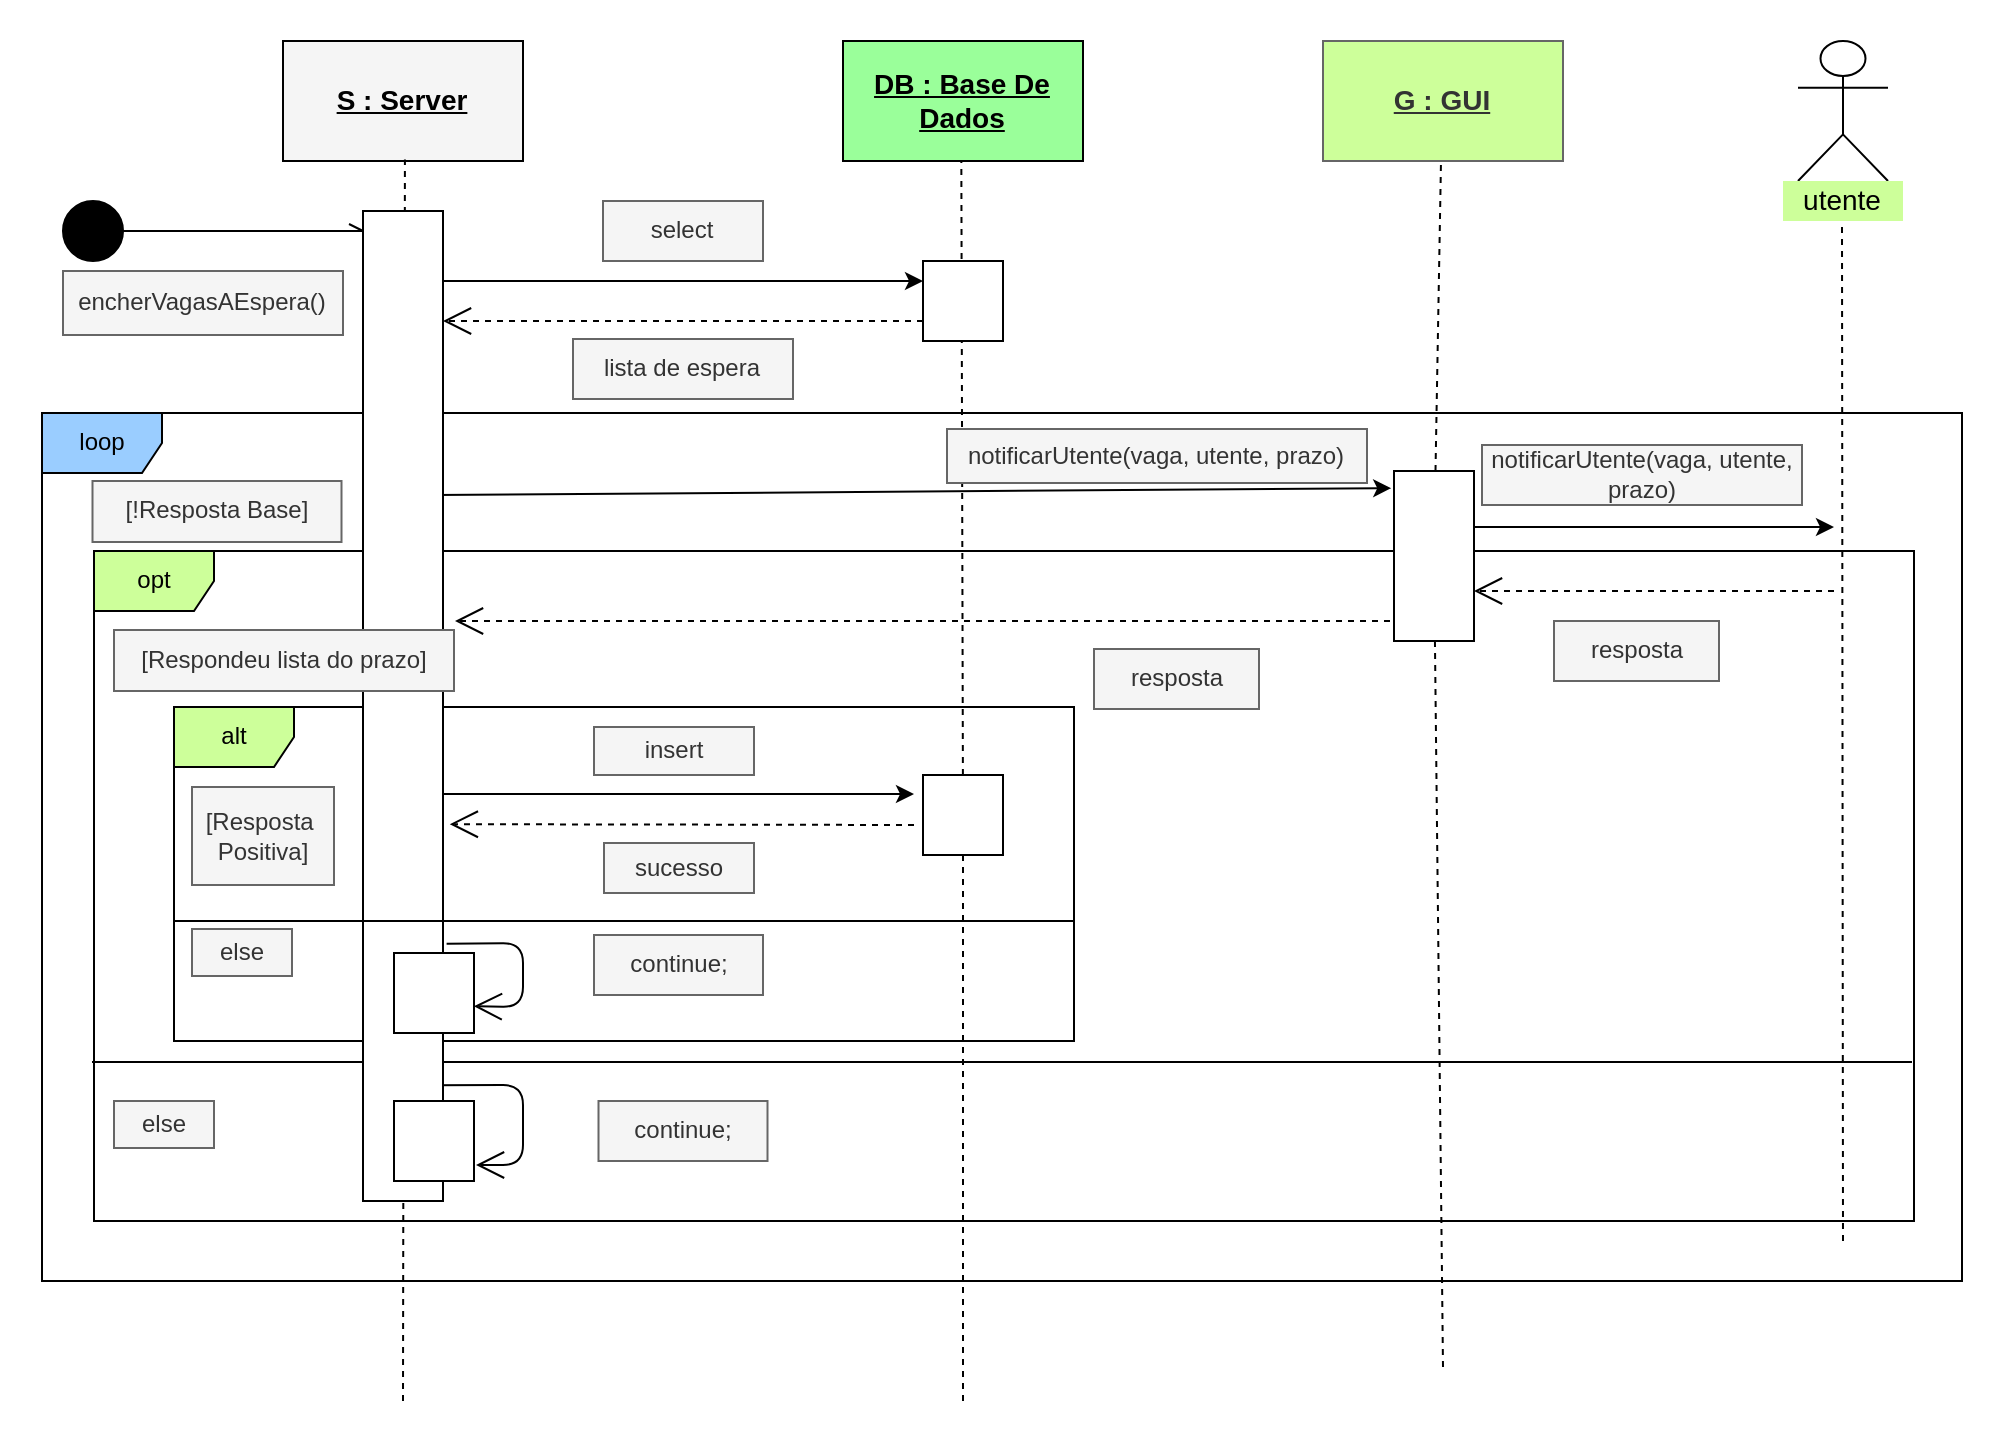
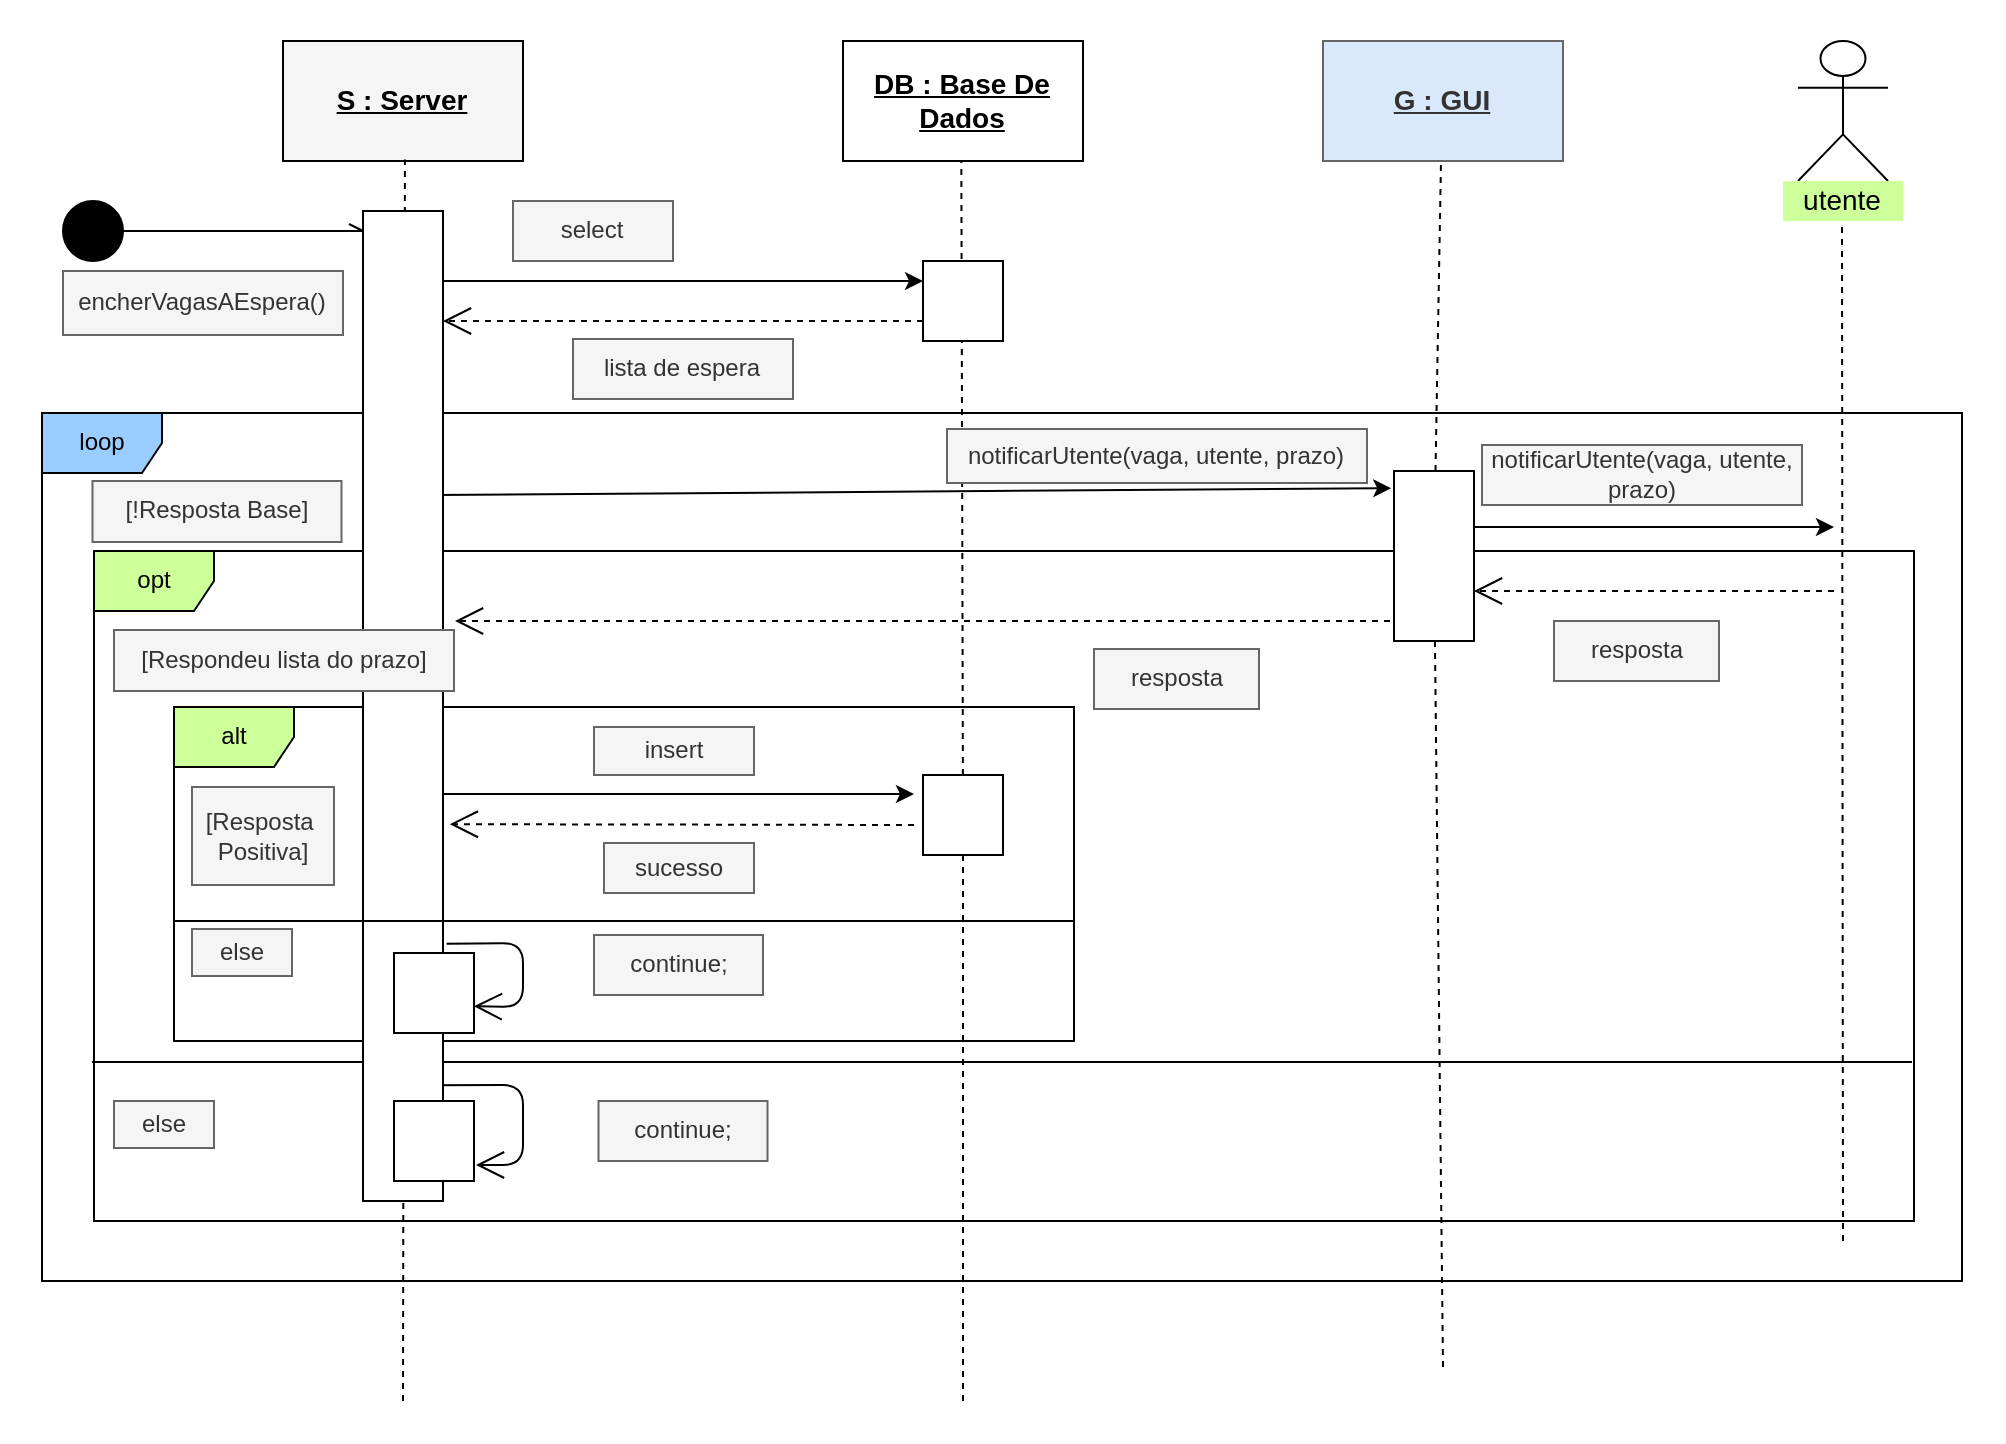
(963, 101) -> (963, 101)
(1443, 101) -> (1443, 101)
(683, 231) -> (593, 231)
